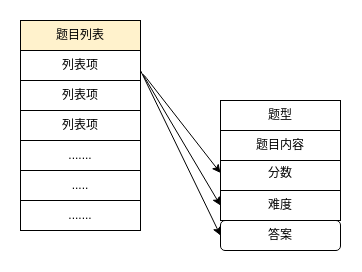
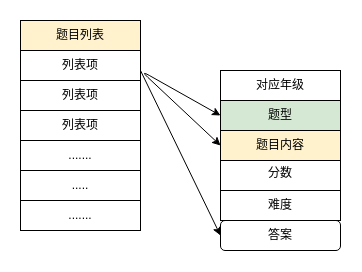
none -> (151, 80)
none -> (281, 86)
(281, 116) -> (281, 116)
(181, 140) -> none
(281, 146) -> (281, 146)
